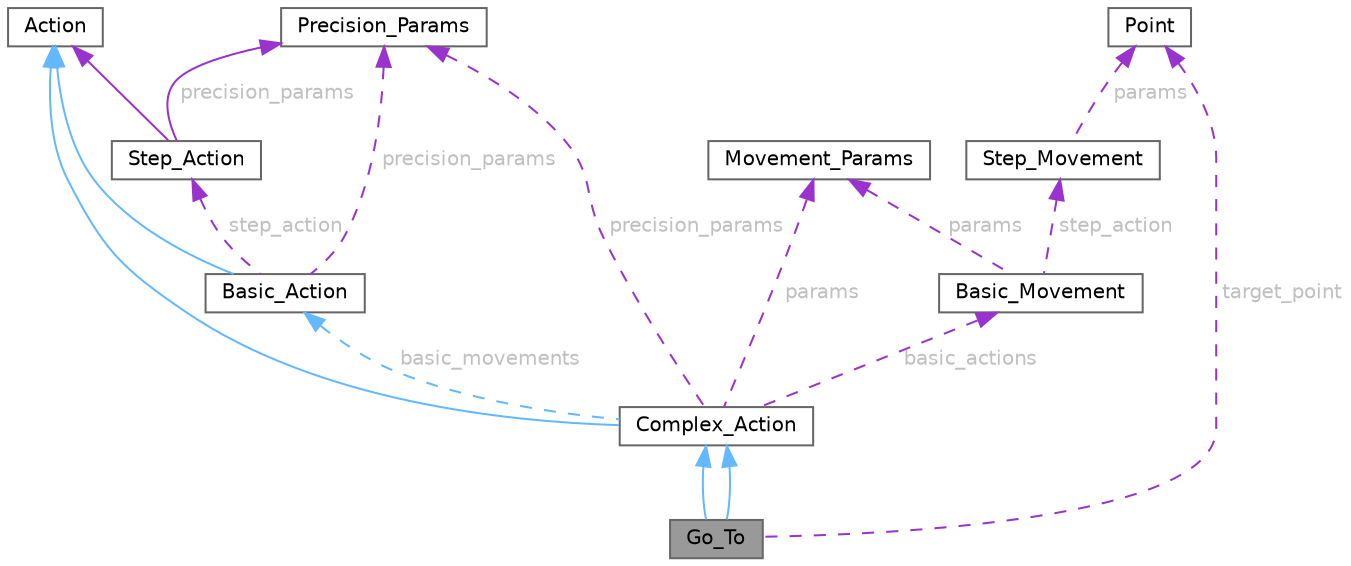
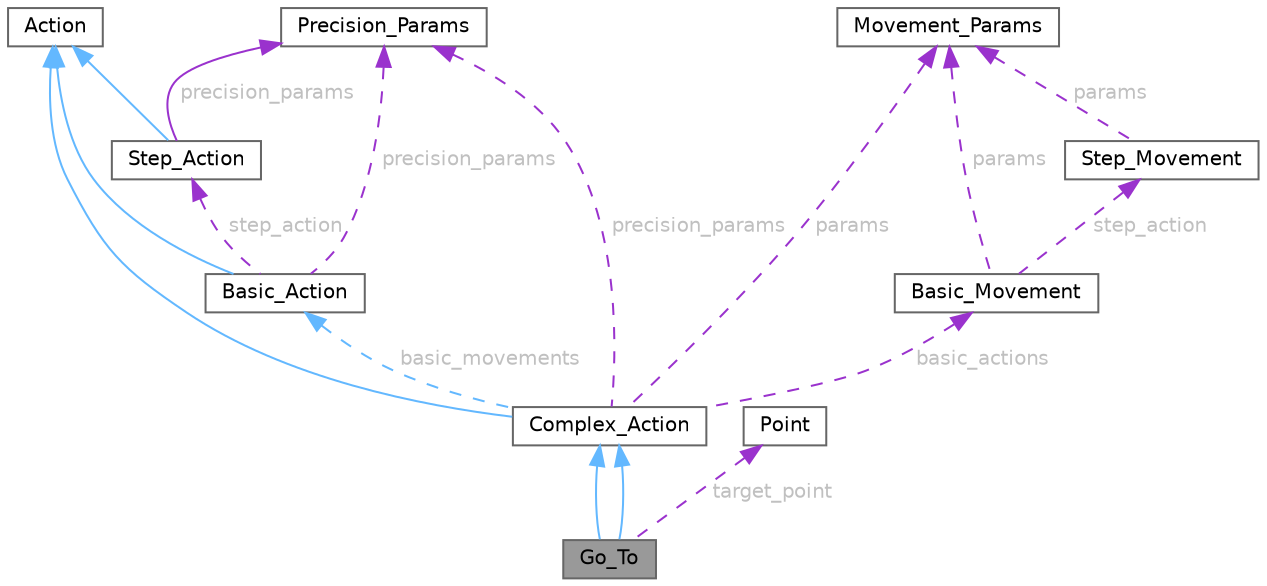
(128, 101) -> (128, 101)
(1096, 101) -> (1064, 99)
